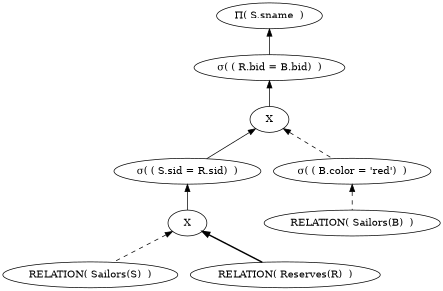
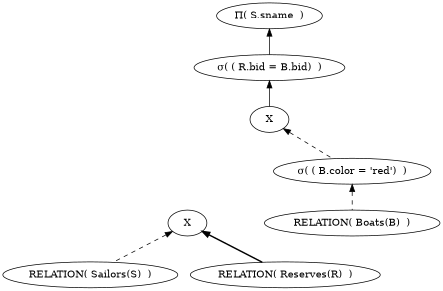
(187, 171) -> none
(352, 223) -> (352, 223)
